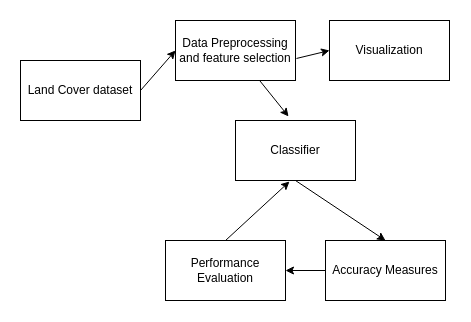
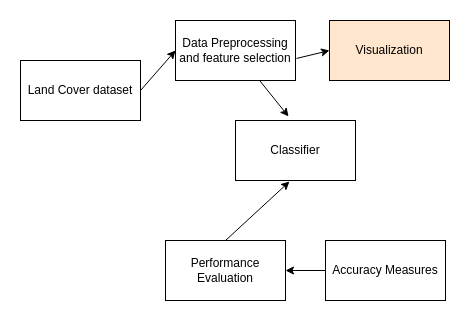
(390, 51) -> (390, 51)
(337, 208) -> none
